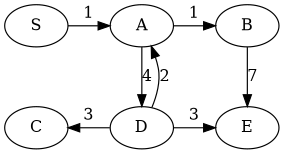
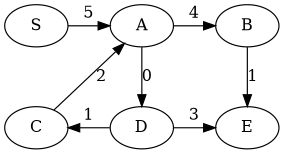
(89, 13) -> (89, 13)
(195, 13) -> (195, 13)
(148, 77) -> (148, 77)
(253, 77) -> (253, 77)
(159, 82) -> (85, 81)
(89, 115) -> (89, 115)
